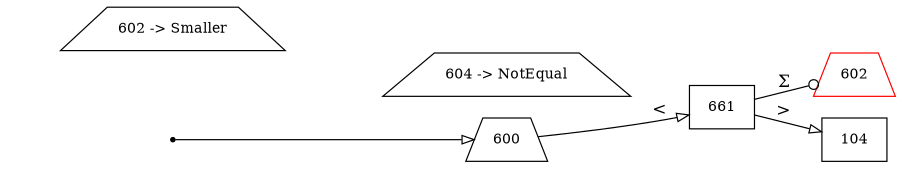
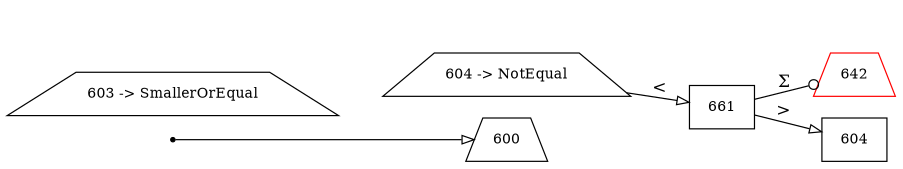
(173, 29) -> none
(854, 75) -> (854, 75)
none -> (173, 94)
(608, 128) -> (652, 97)
(854, 140) -> (854, 140)
